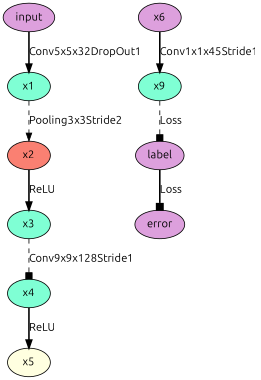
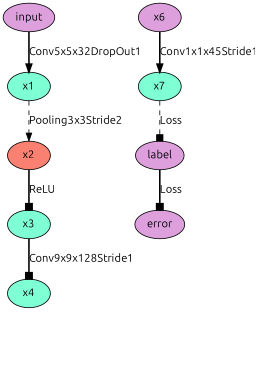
(160, 86) -> (160, 86)
(29, 186) -> (29, 186)
(29, 255) -> (29, 255)
(29, 362) -> none
